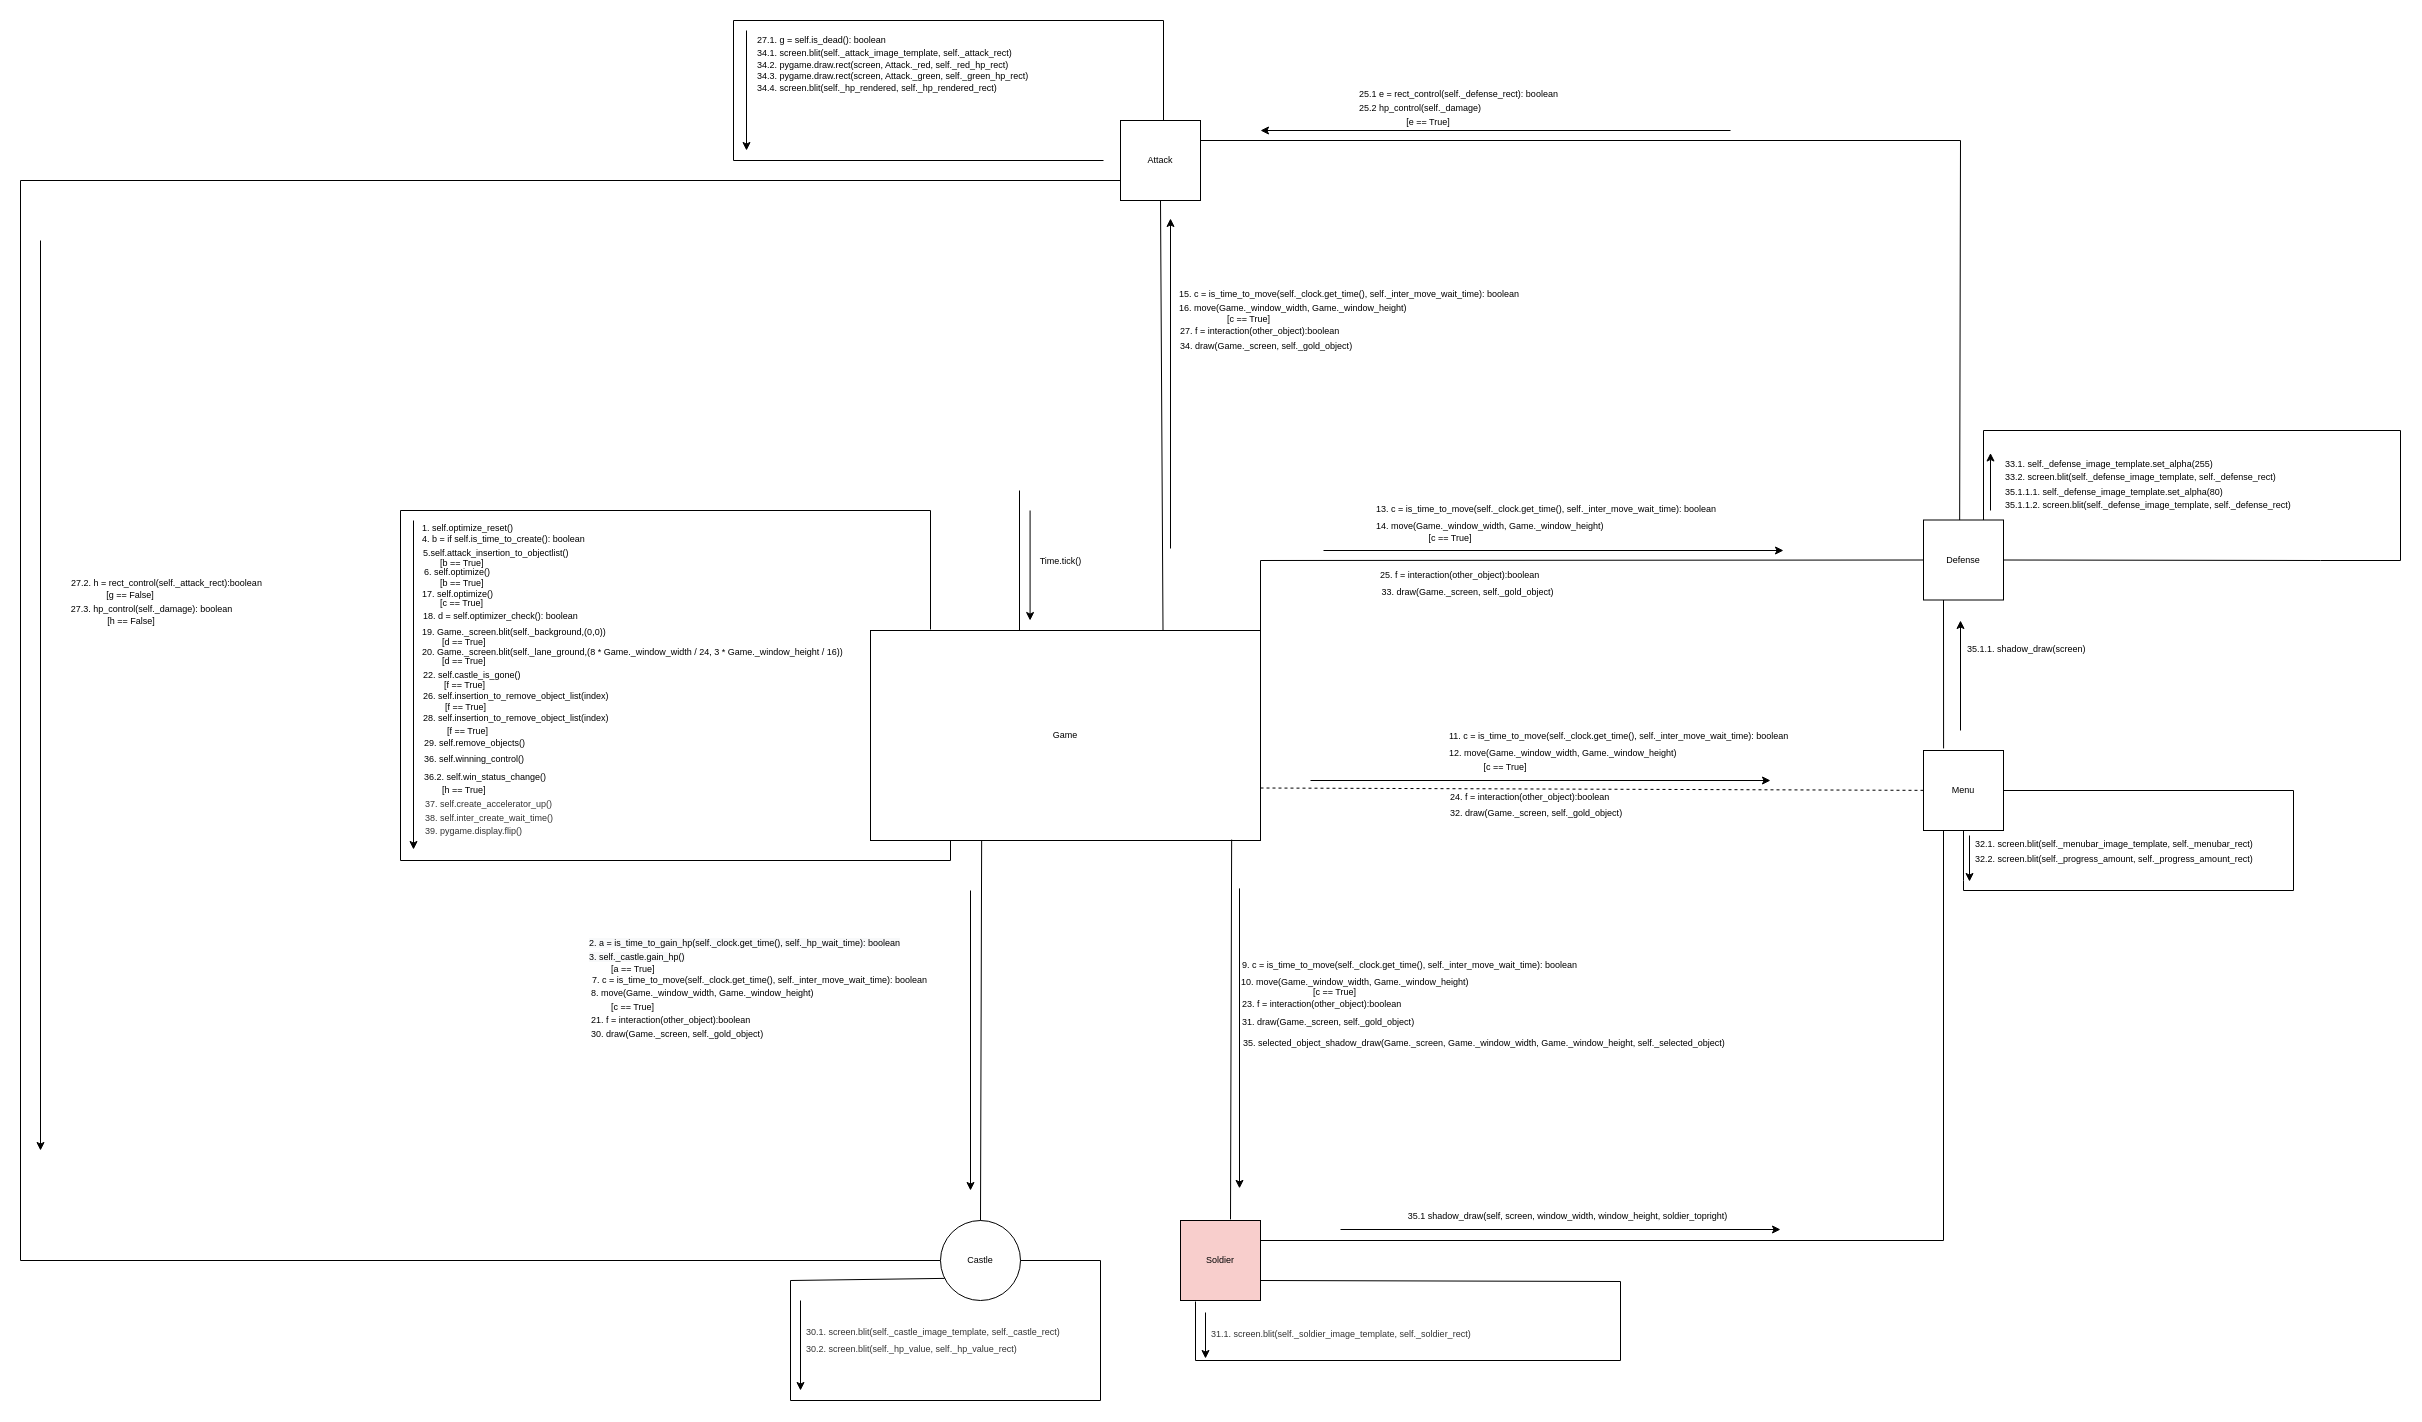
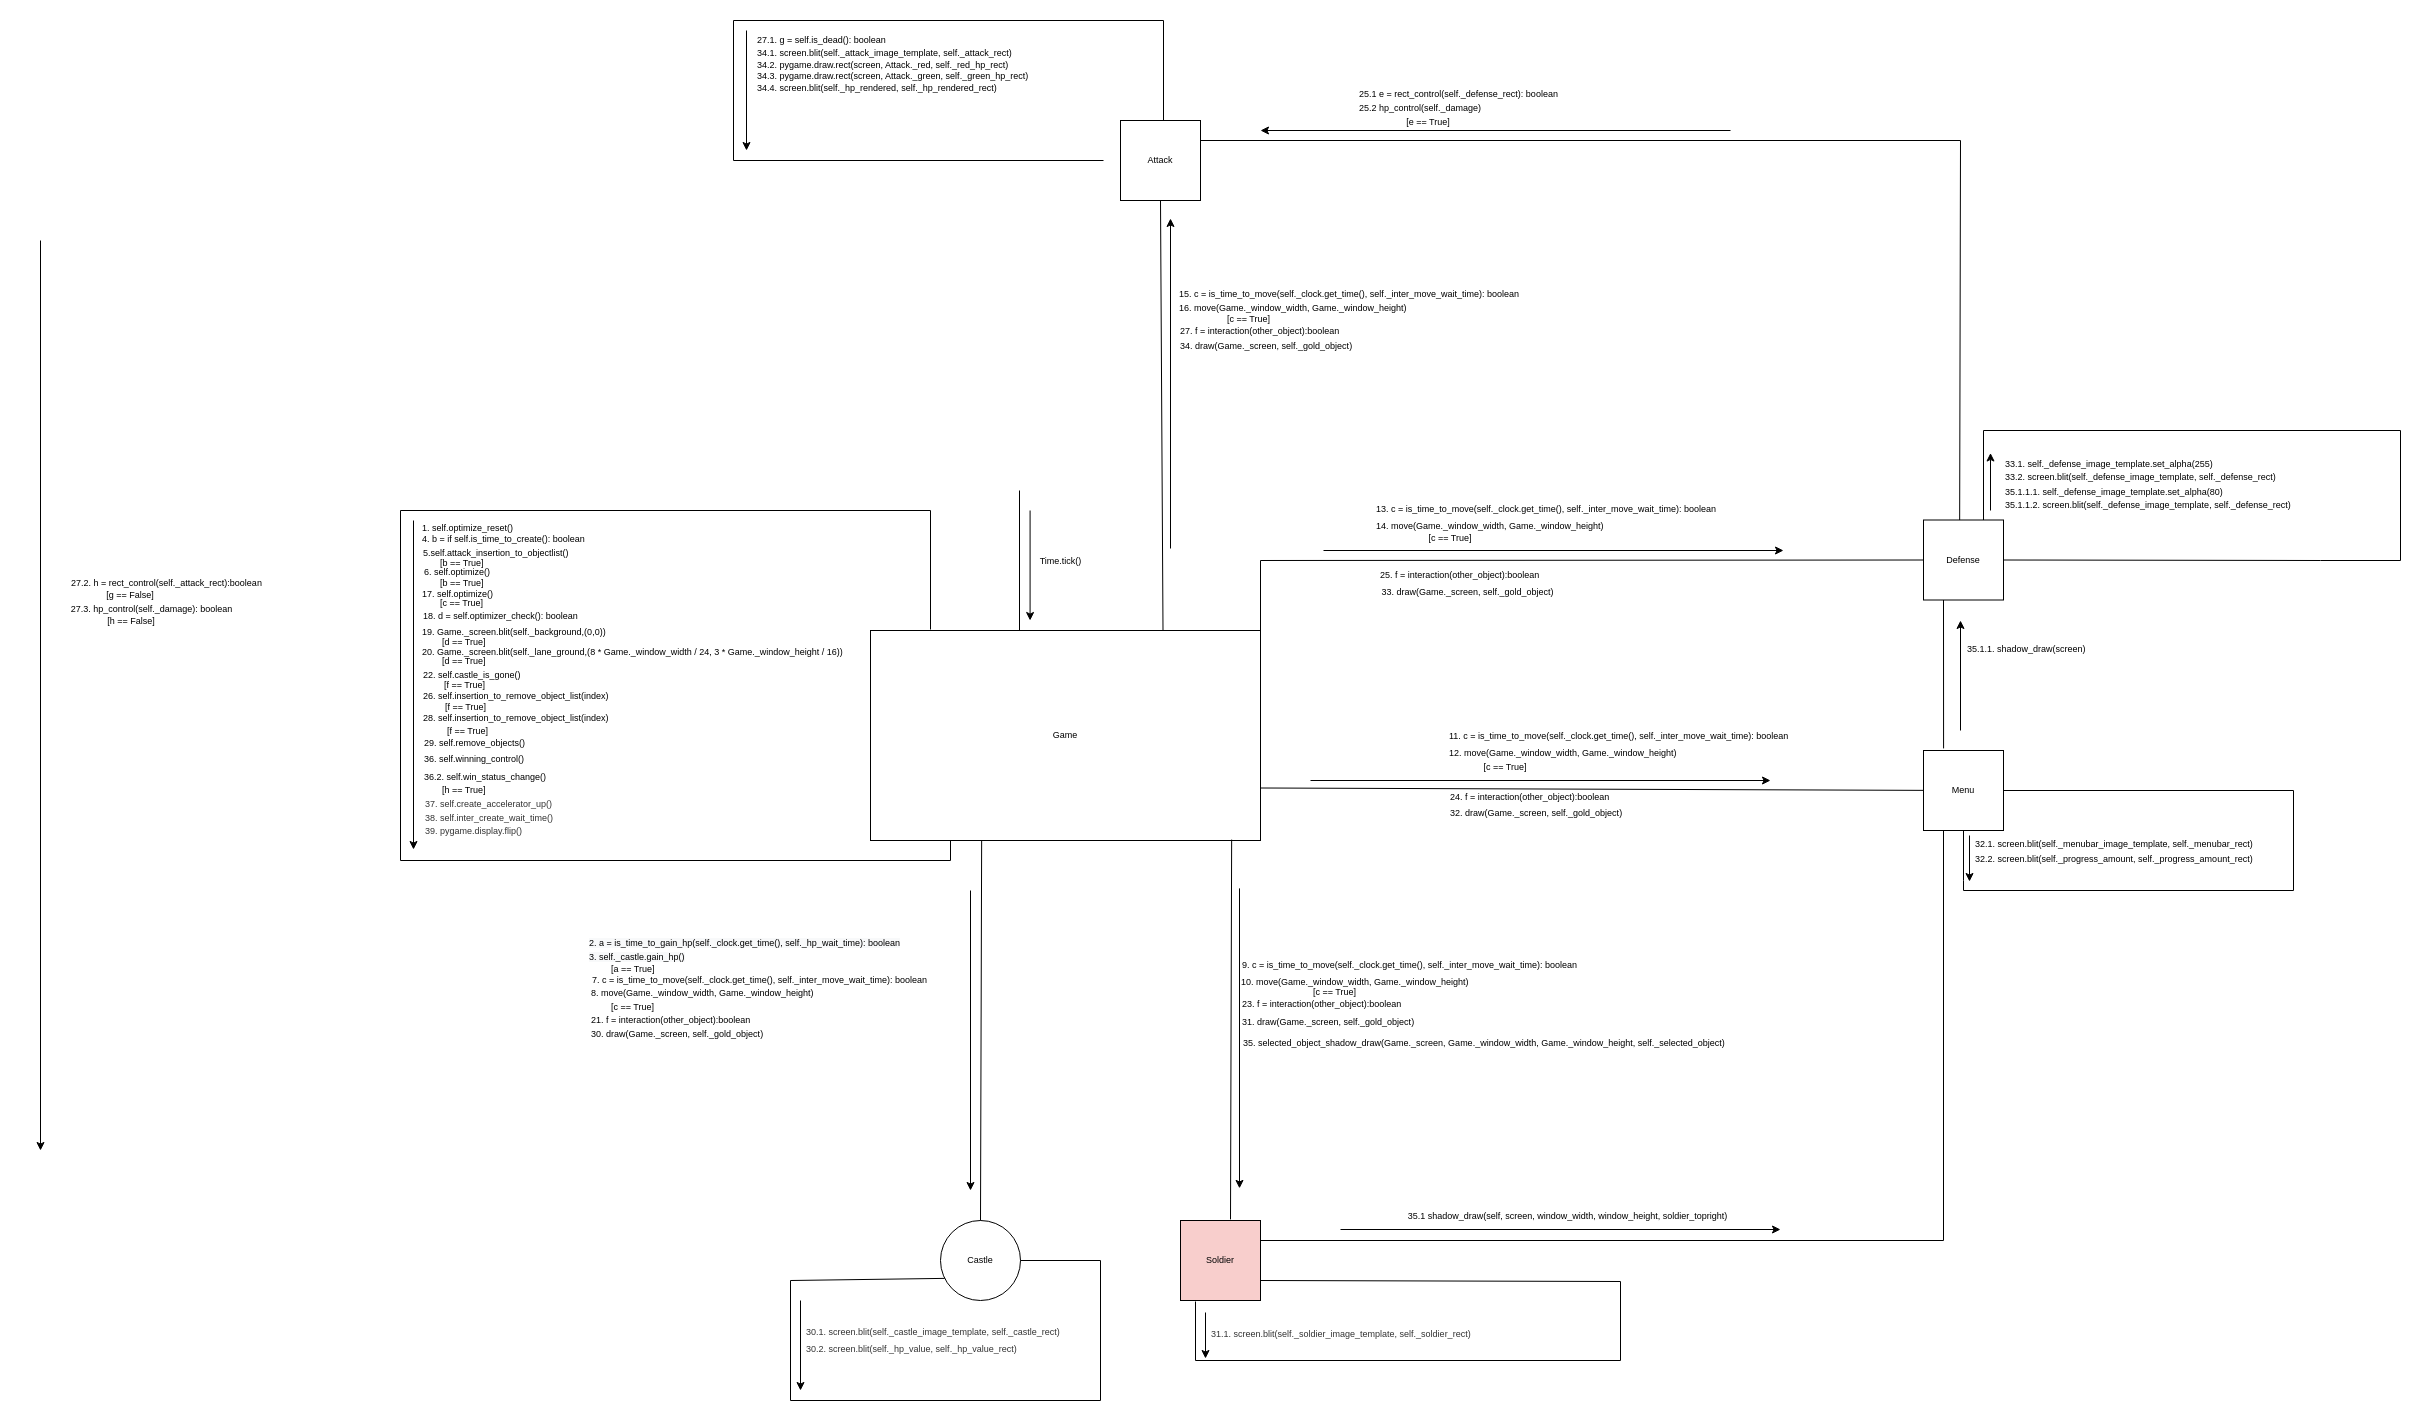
(21, 631) -> none
(1591, 789) -> (1591, 789)
